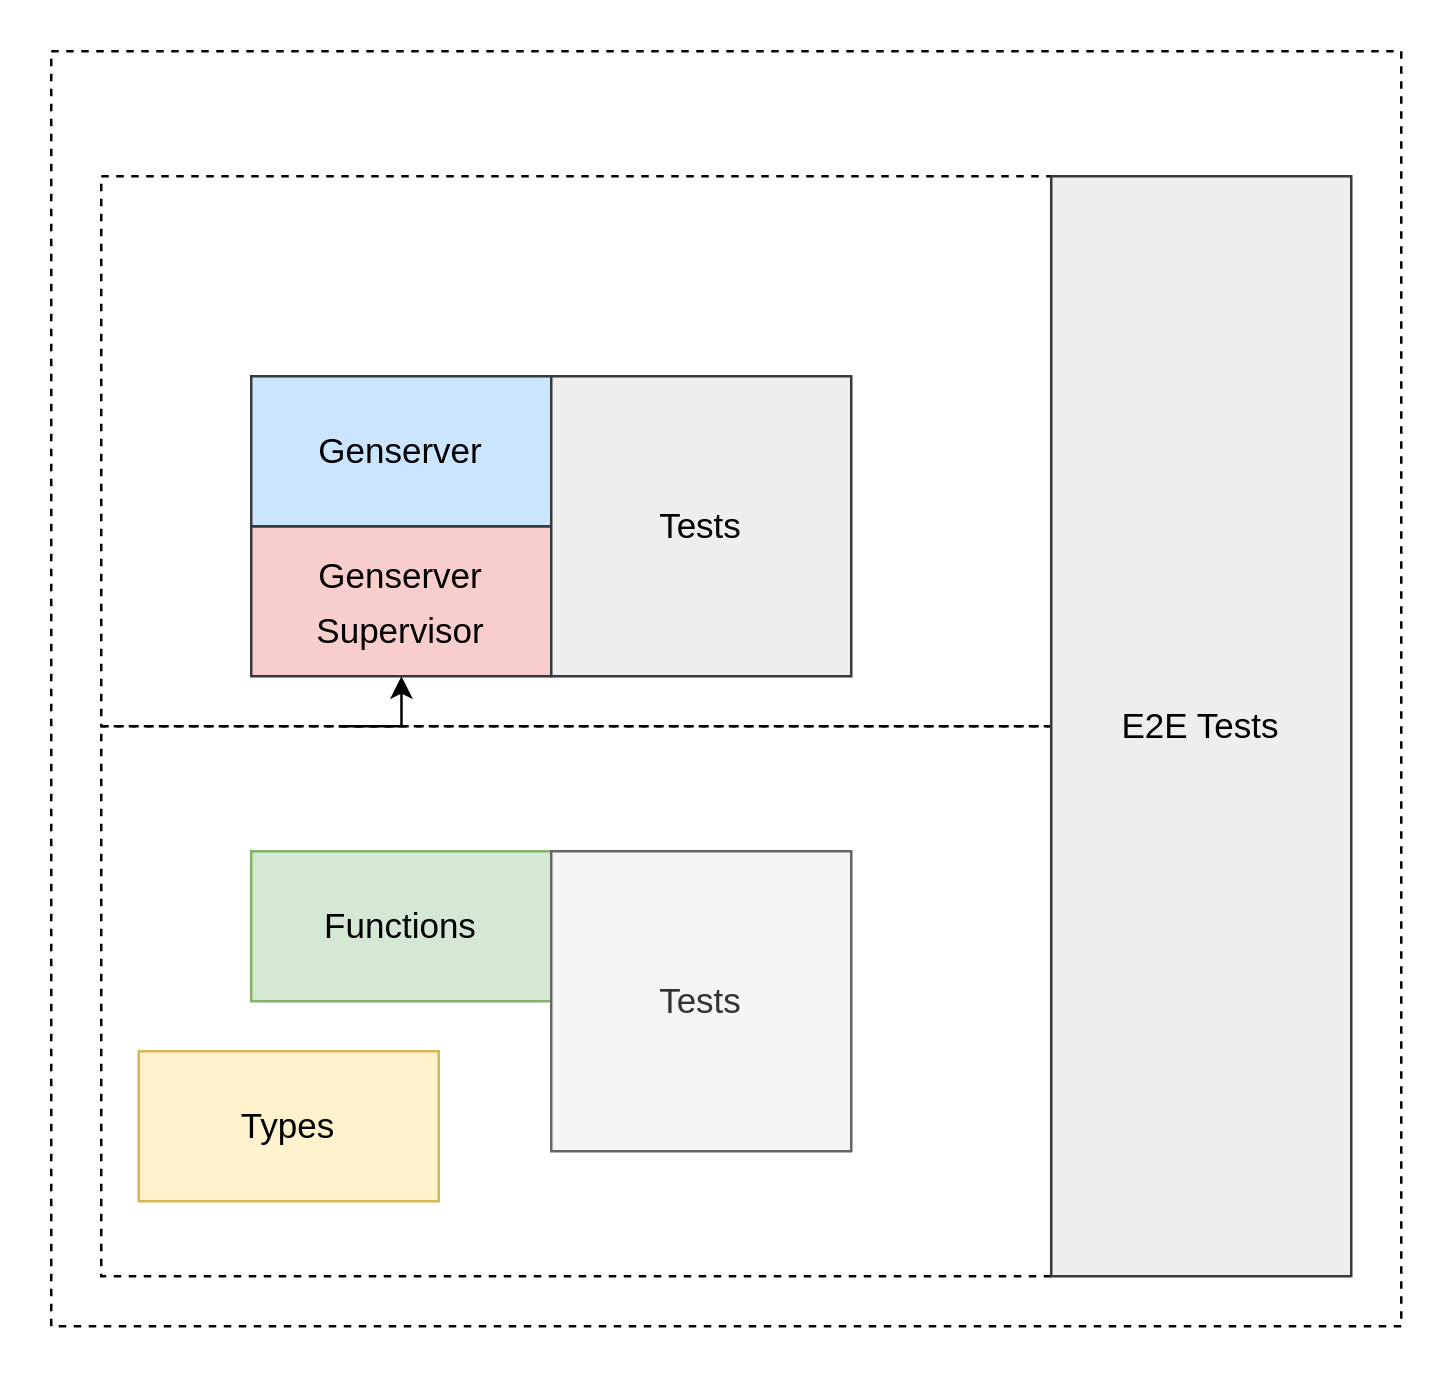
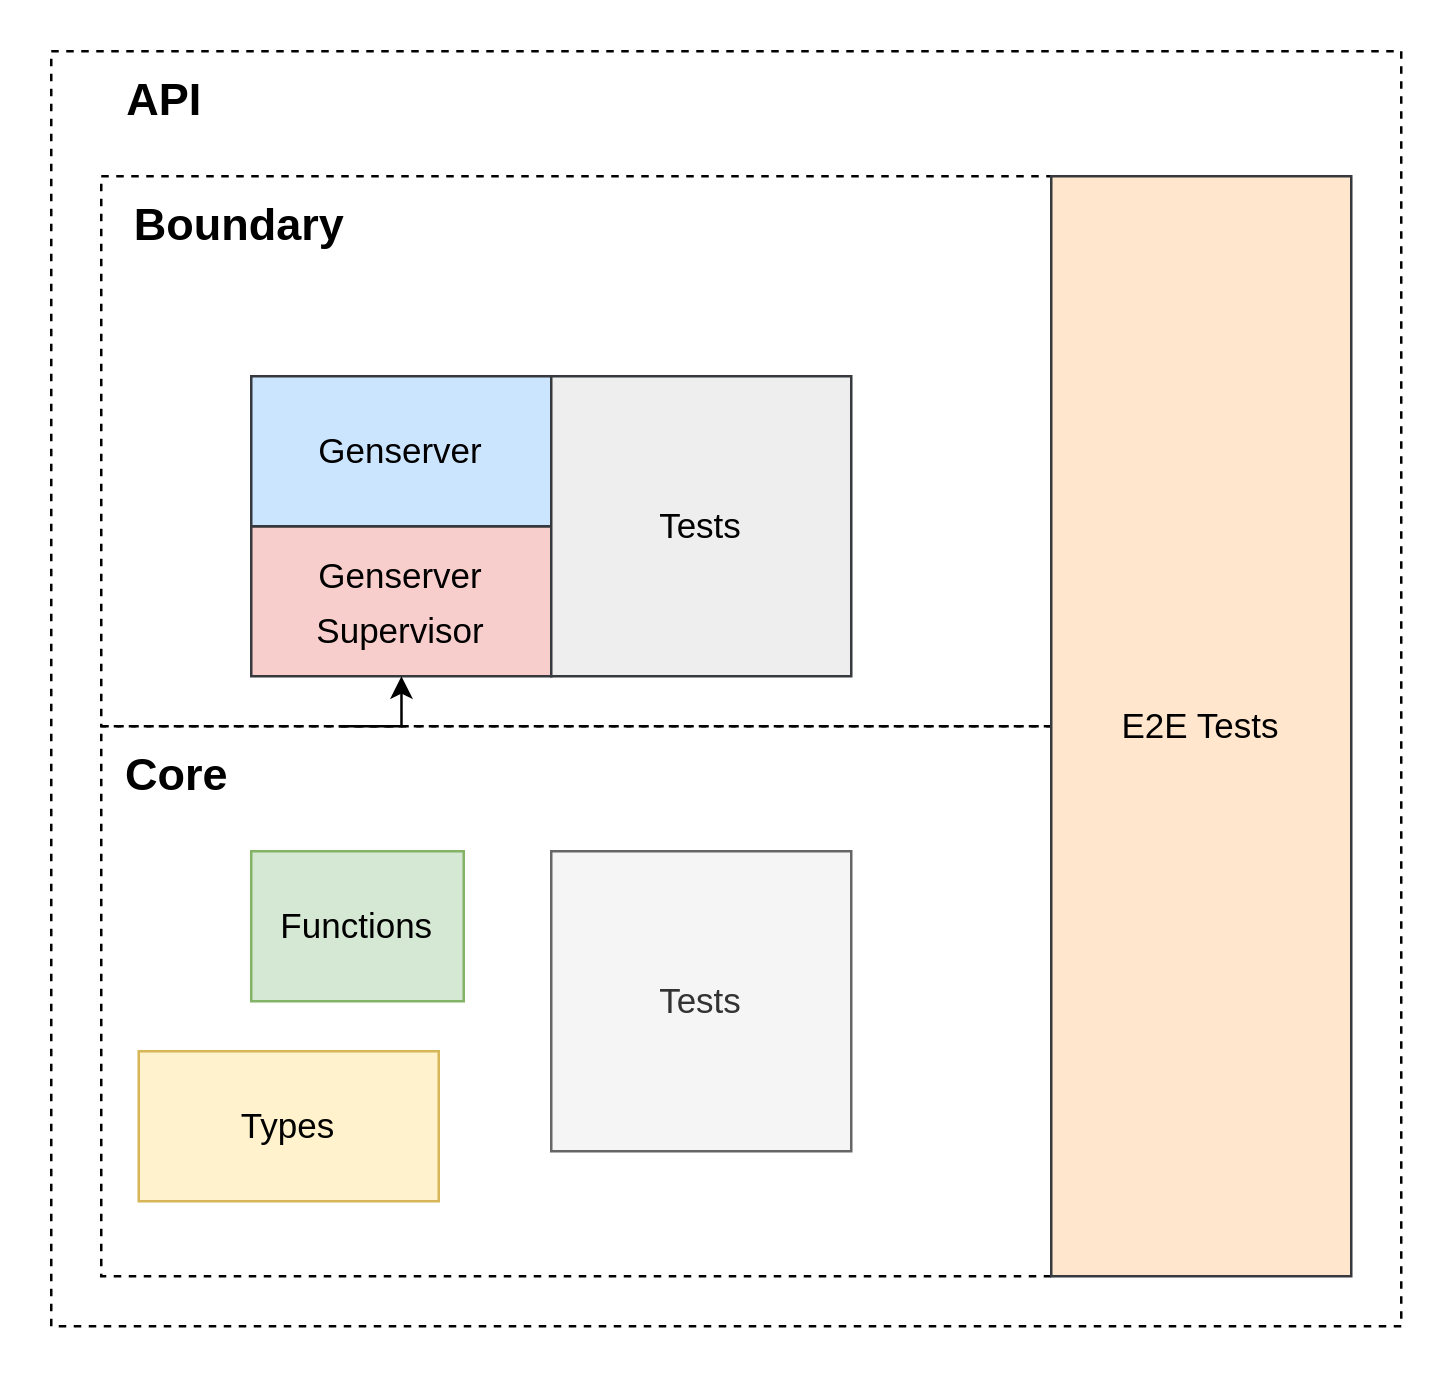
none -> (164, 101)
none -> (239, 226)
(1201, 726) -> (1201, 726)
none -> (176, 776)
(401, 926) -> (358, 926)
